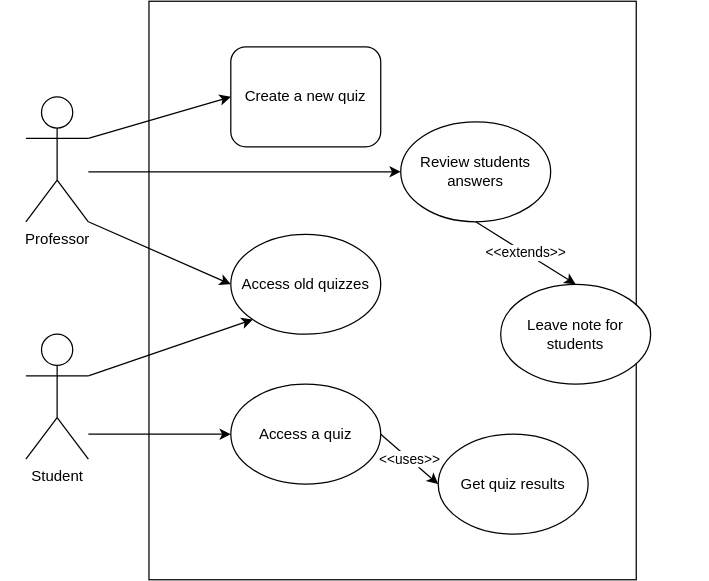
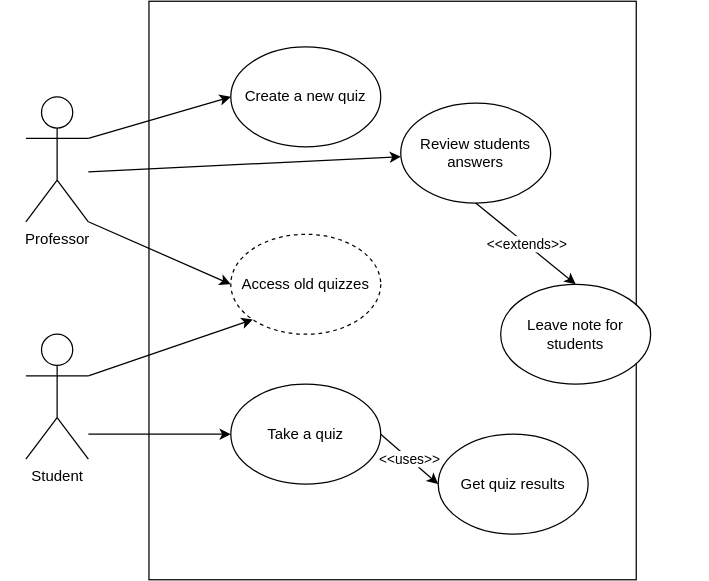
(306, 97) -> (306, 97)
(476, 172) -> (476, 153)
(306, 284) -> (306, 284)
(306, 434) -> (306, 434)
